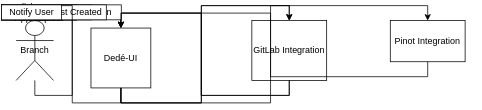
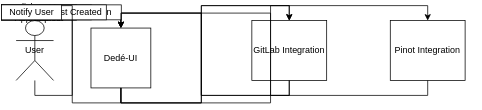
(428, 41) -> (428, 51)
(34, 51) -> (34, 51)
